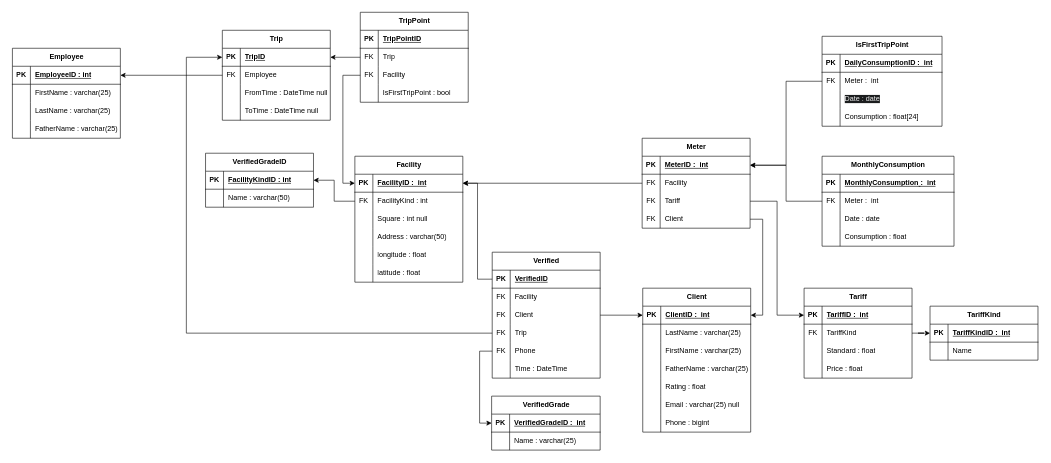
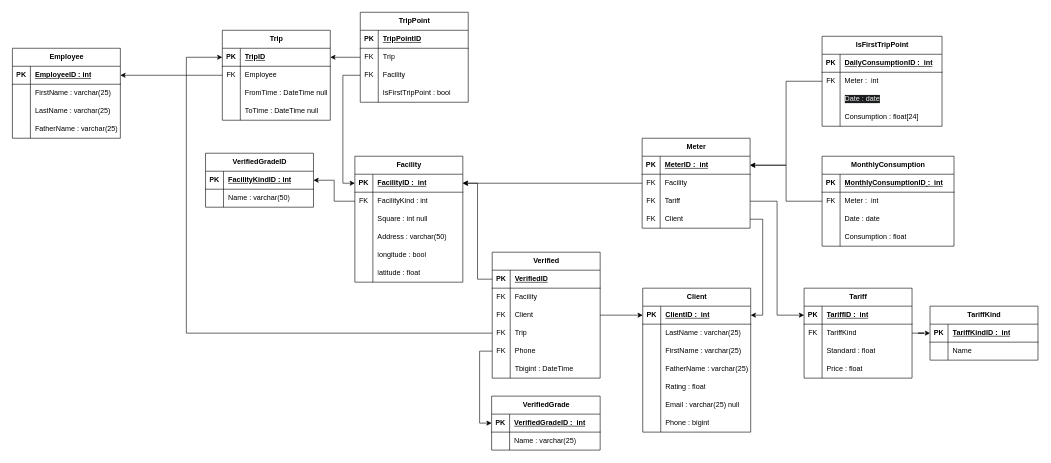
(892, 183) -> (896, 183)
(406, 255) -> (404, 255)
(541, 369) -> (546, 369)
